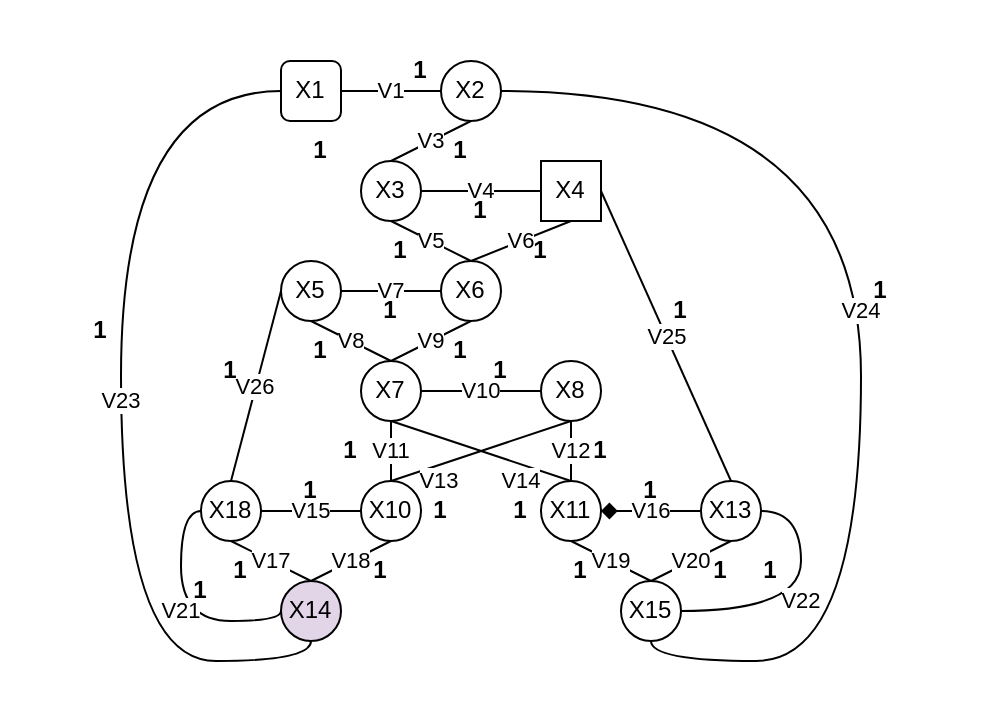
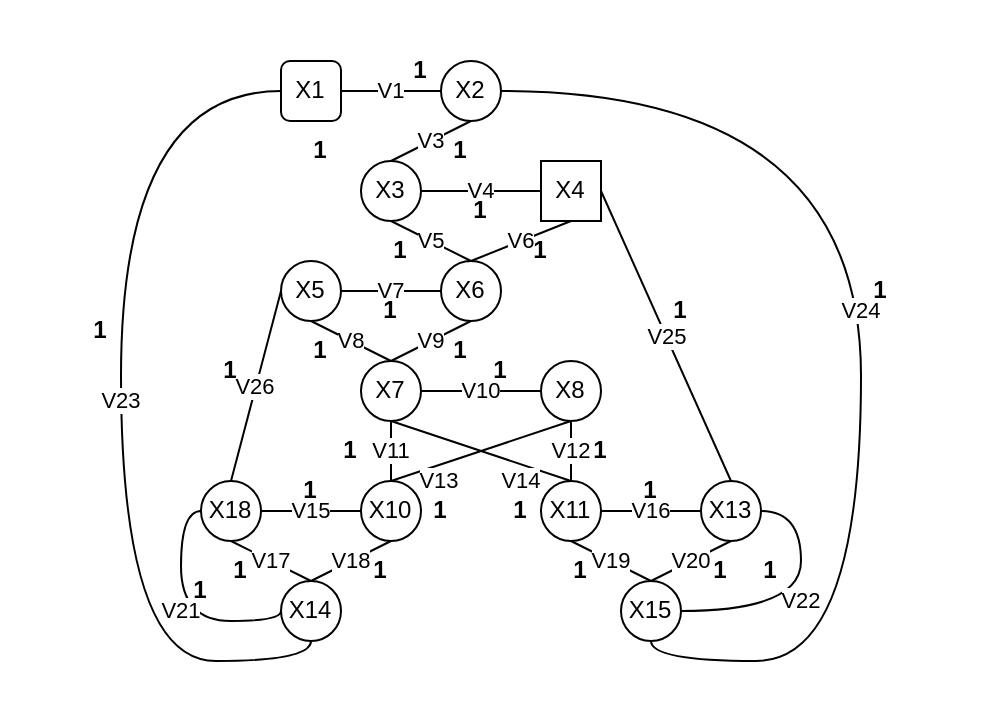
(617, 511) -> (609, 511)
(311, 611) -> (311, 611)
